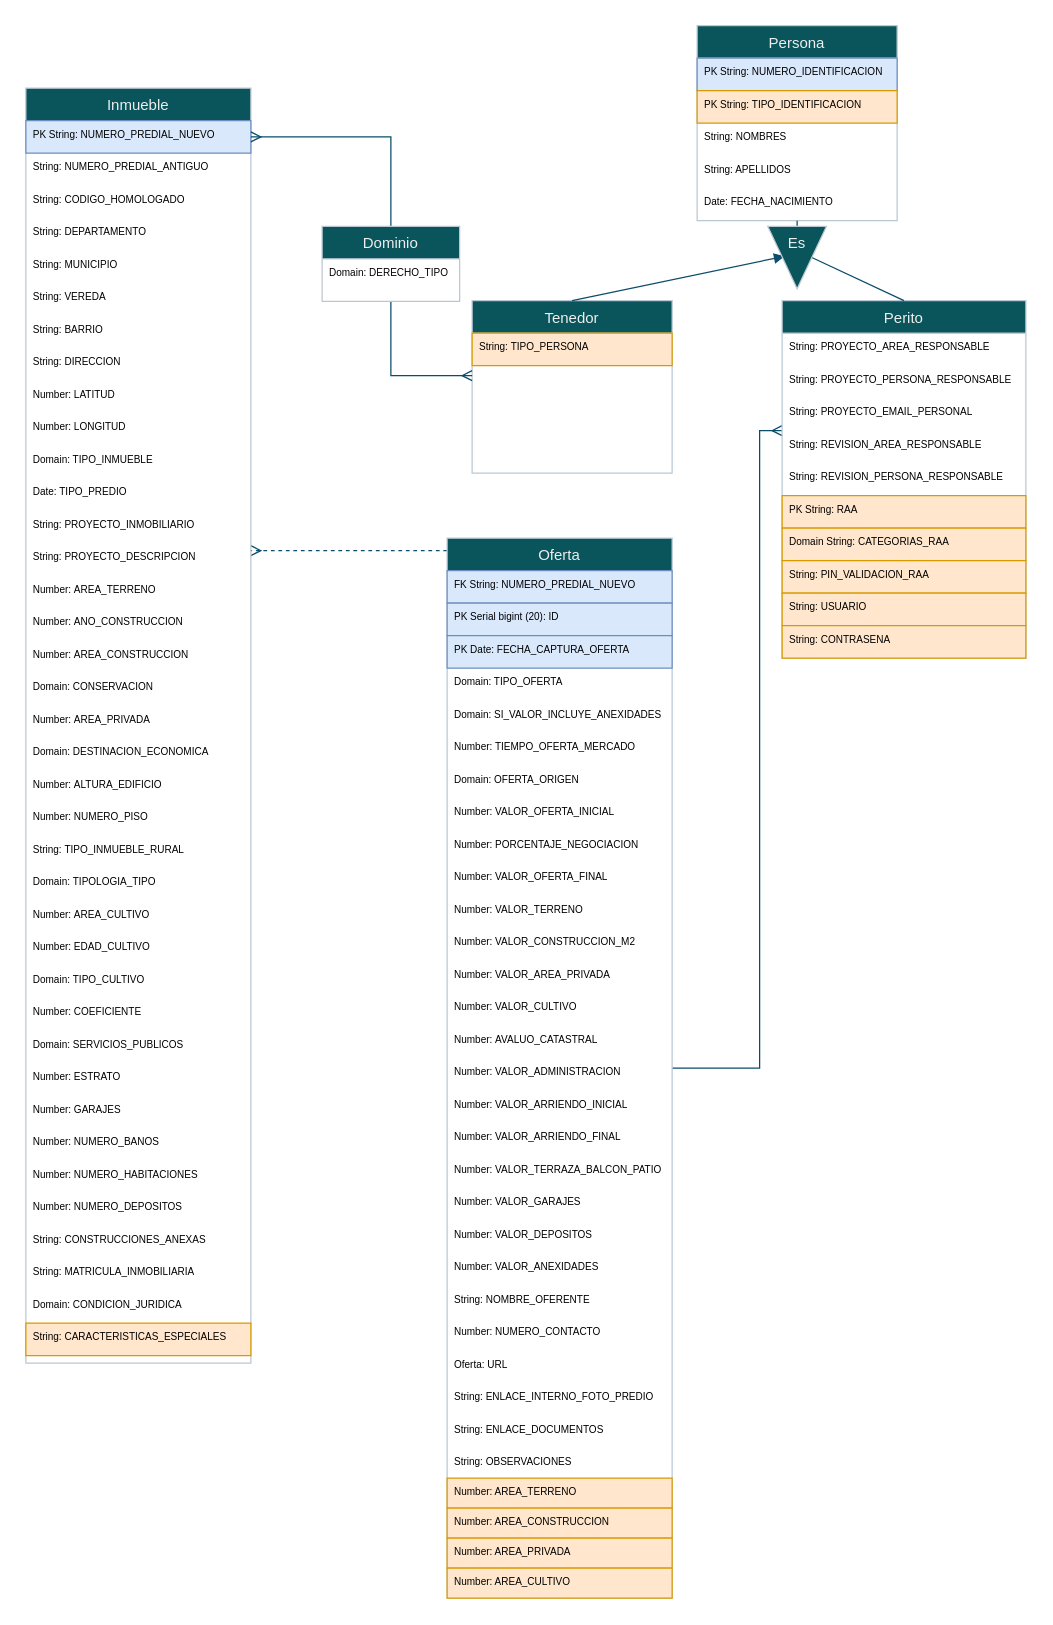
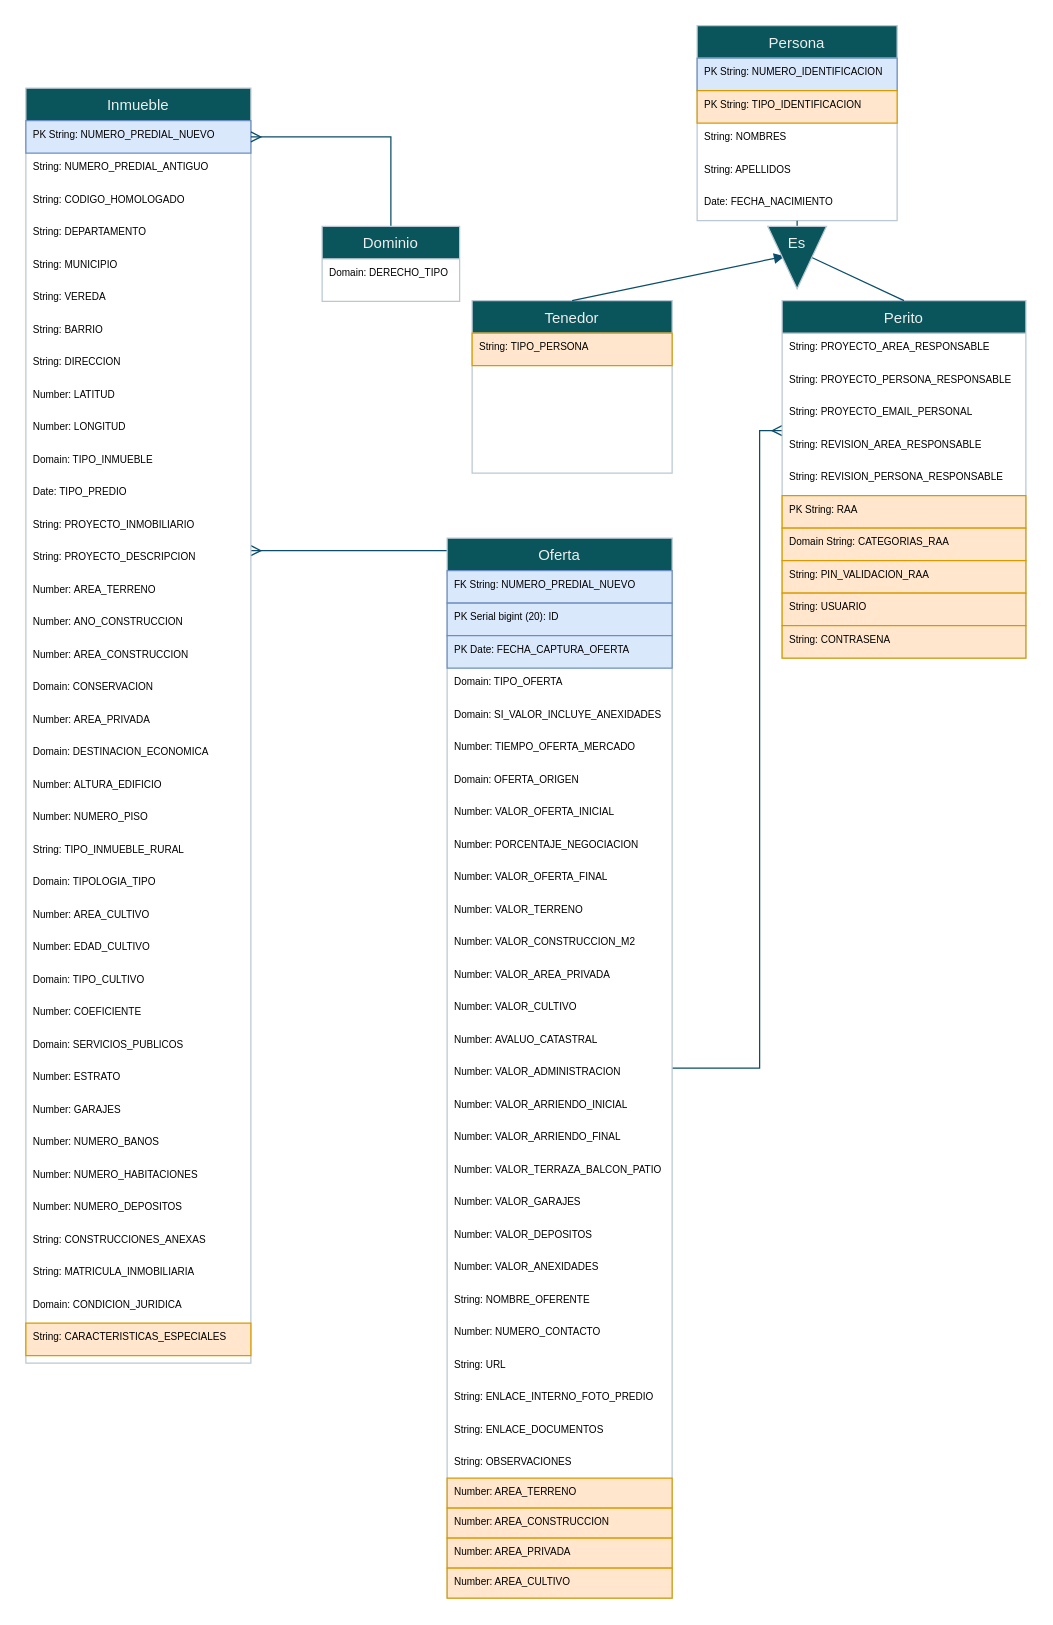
(394, 376) -> none
(348, 551) -> (348, 551)
(483, 1364) -> (482, 1364)
